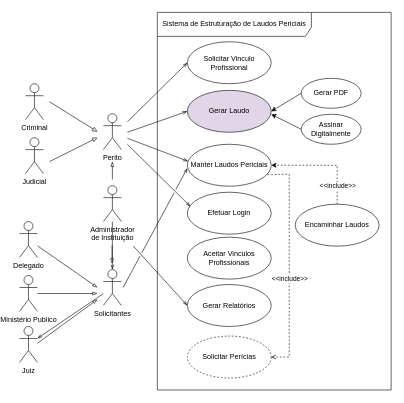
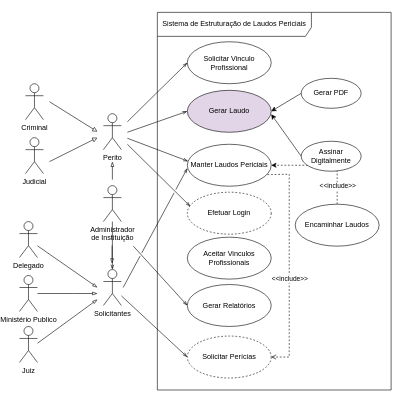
(332, 129) -> (332, 156)
(230, 213) -> (230, 213)
(59, 324) -> (154, 326)
